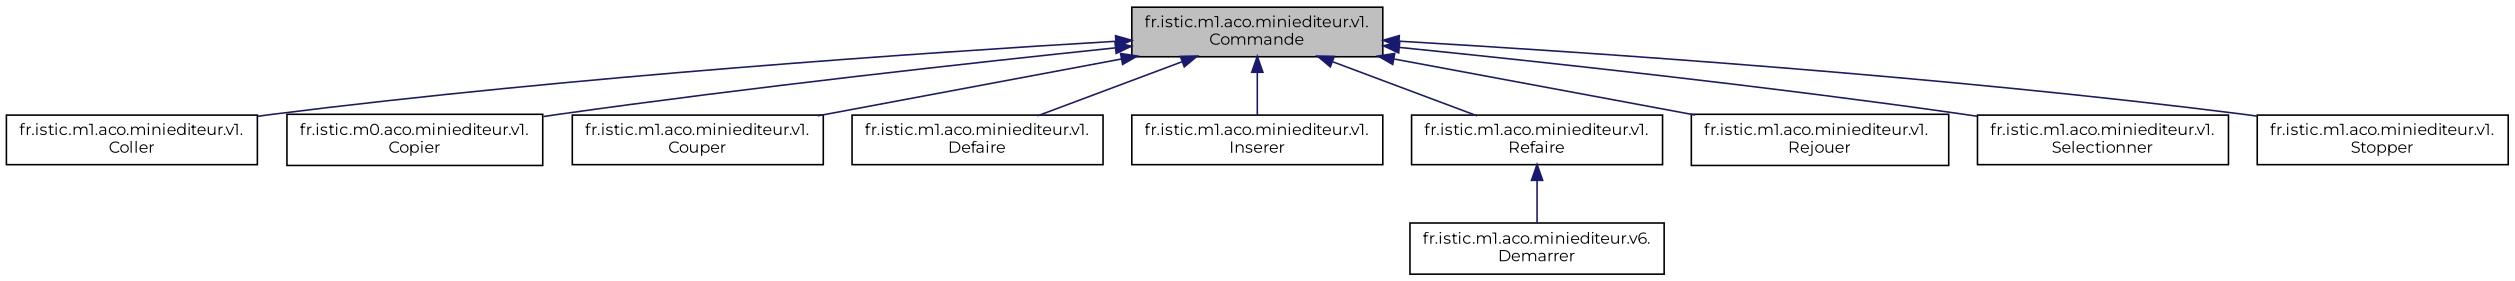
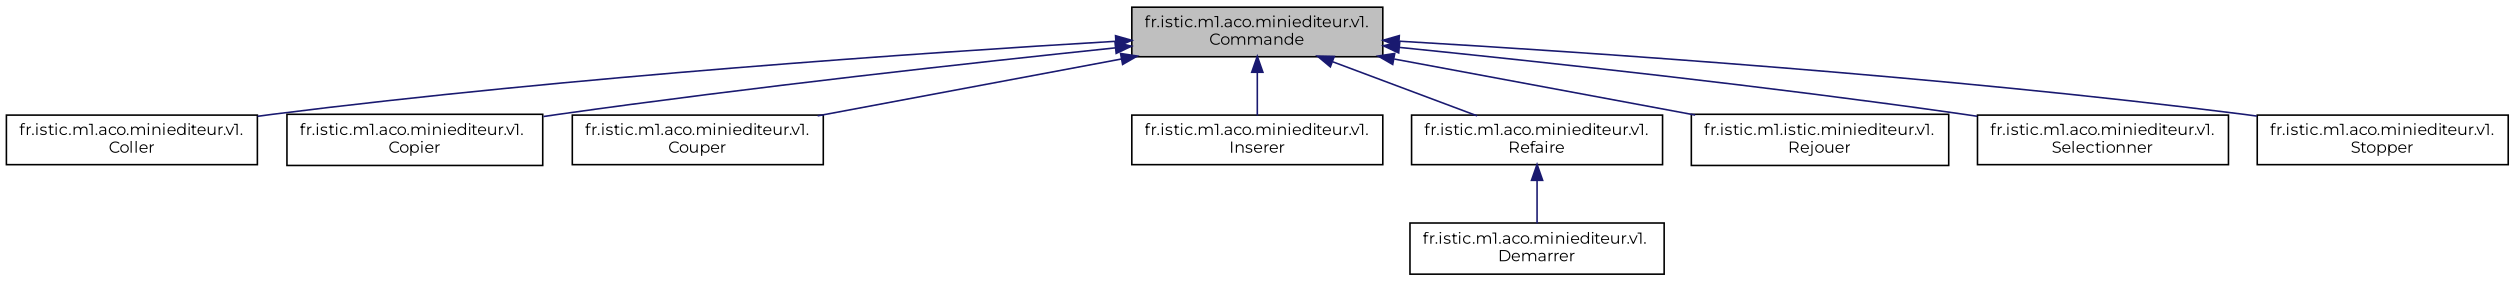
(415, 140) -> (415, 140)
(978, 140) -> none
(1820, 140) -> (1820, 140)
(1537, 249) -> (1537, 249)
